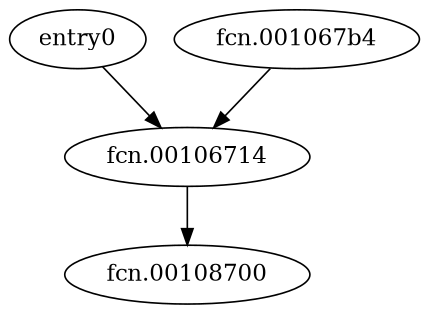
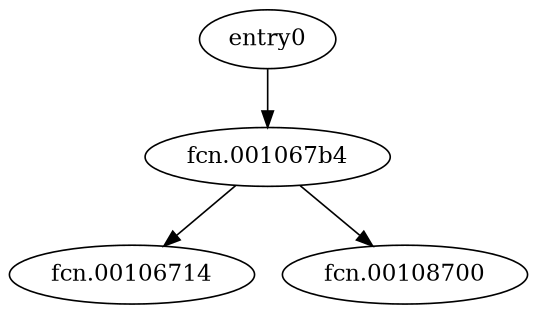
(126, 91) -> (268, 90)
(187, 208) -> (330, 210)
